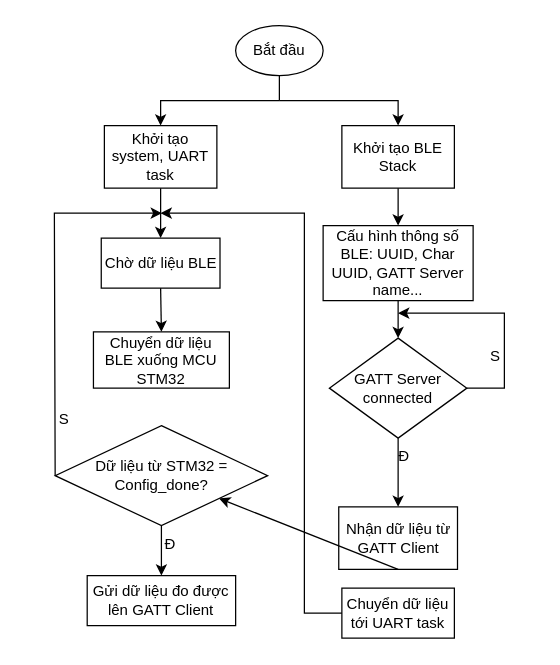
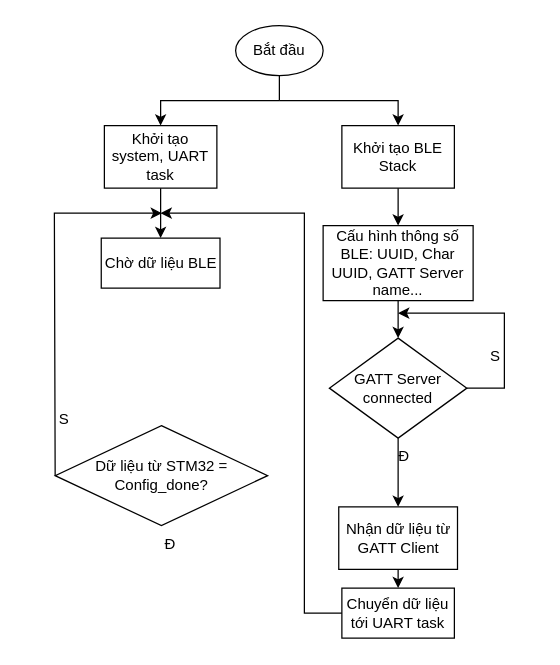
(161, 306) -> none
(161, 360) -> none
(312, 535) -> (398, 575)
(161, 547) -> none
(161, 601) -> none
